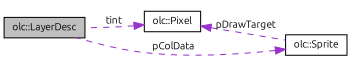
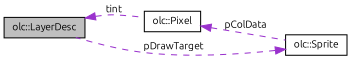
(245, 25) -> (245, 25)
(110, 27) -> (120, 15)
(172, 47) -> (172, 47)
